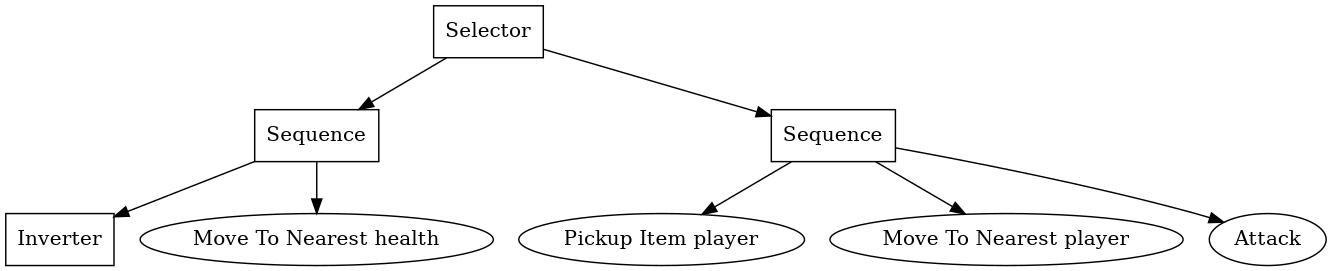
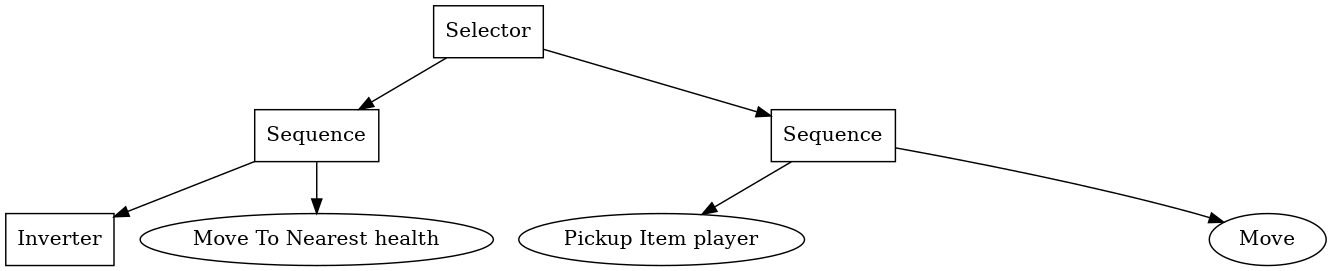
(1007, 240) -> none
(1268, 240) -> (1268, 240)
